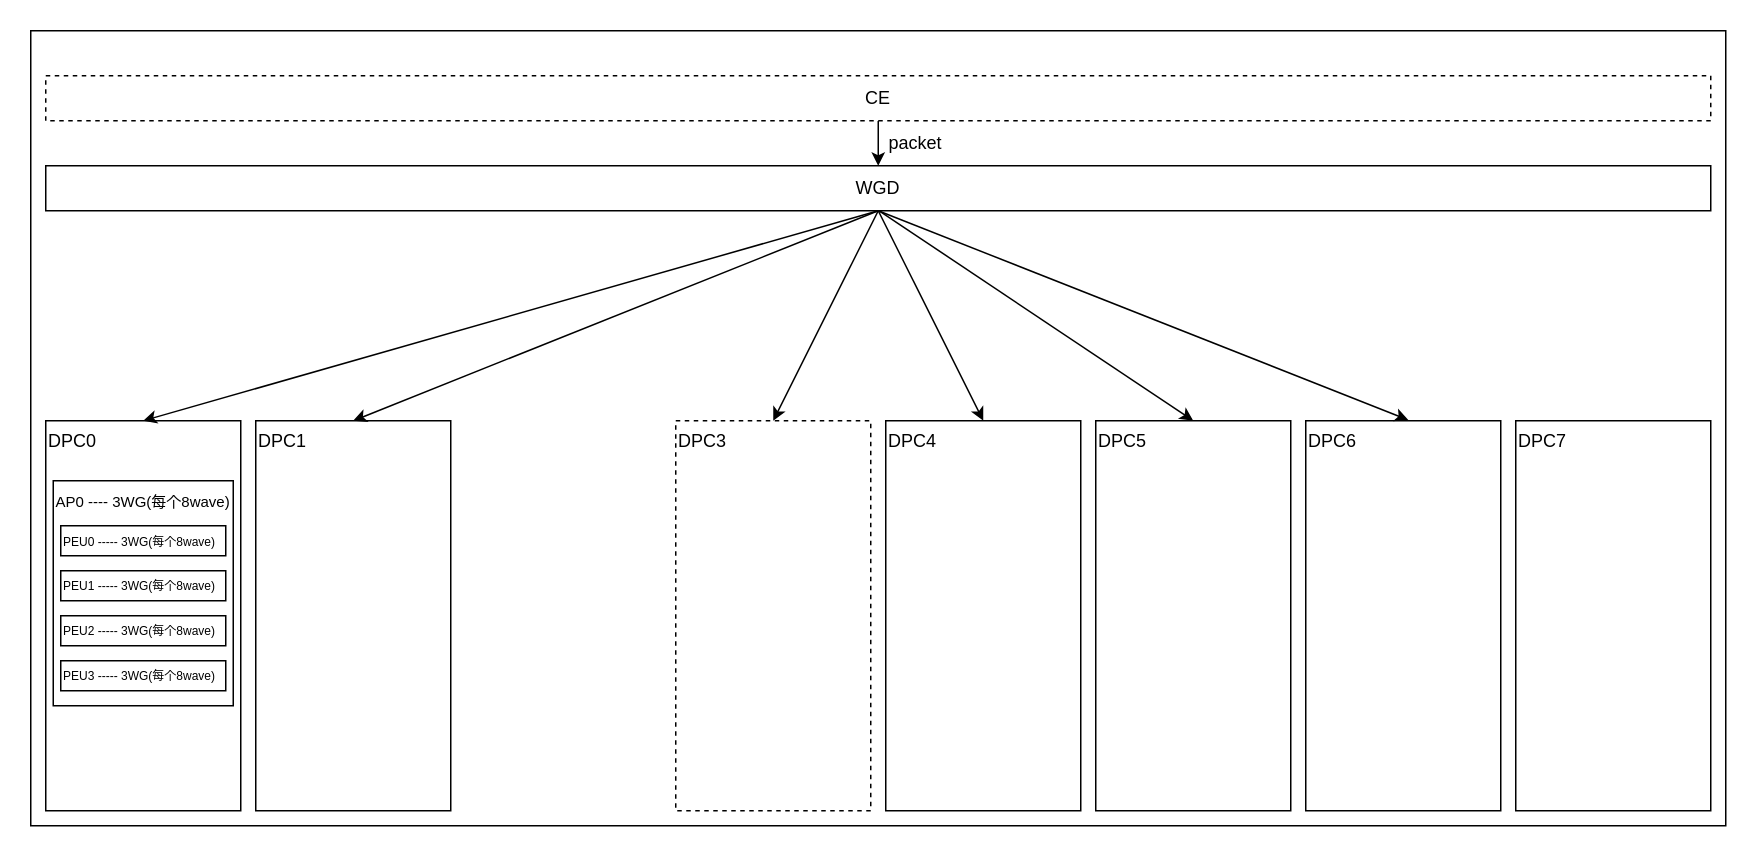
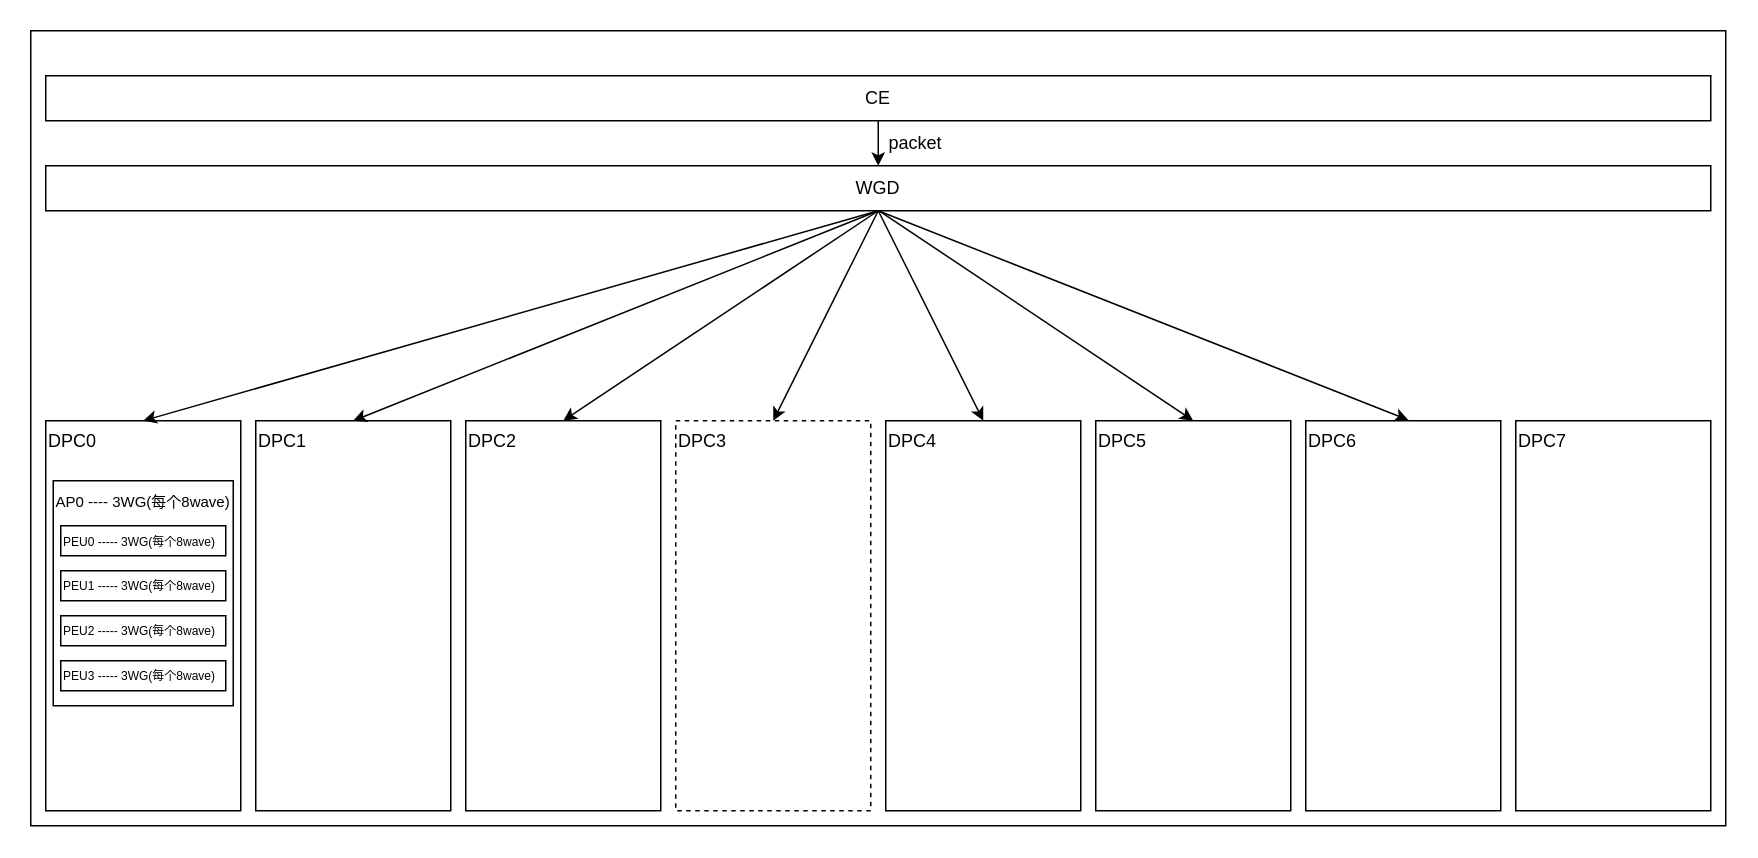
(878, 98) -> (878, 98)
none -> (723, 314)
none -> (563, 616)
